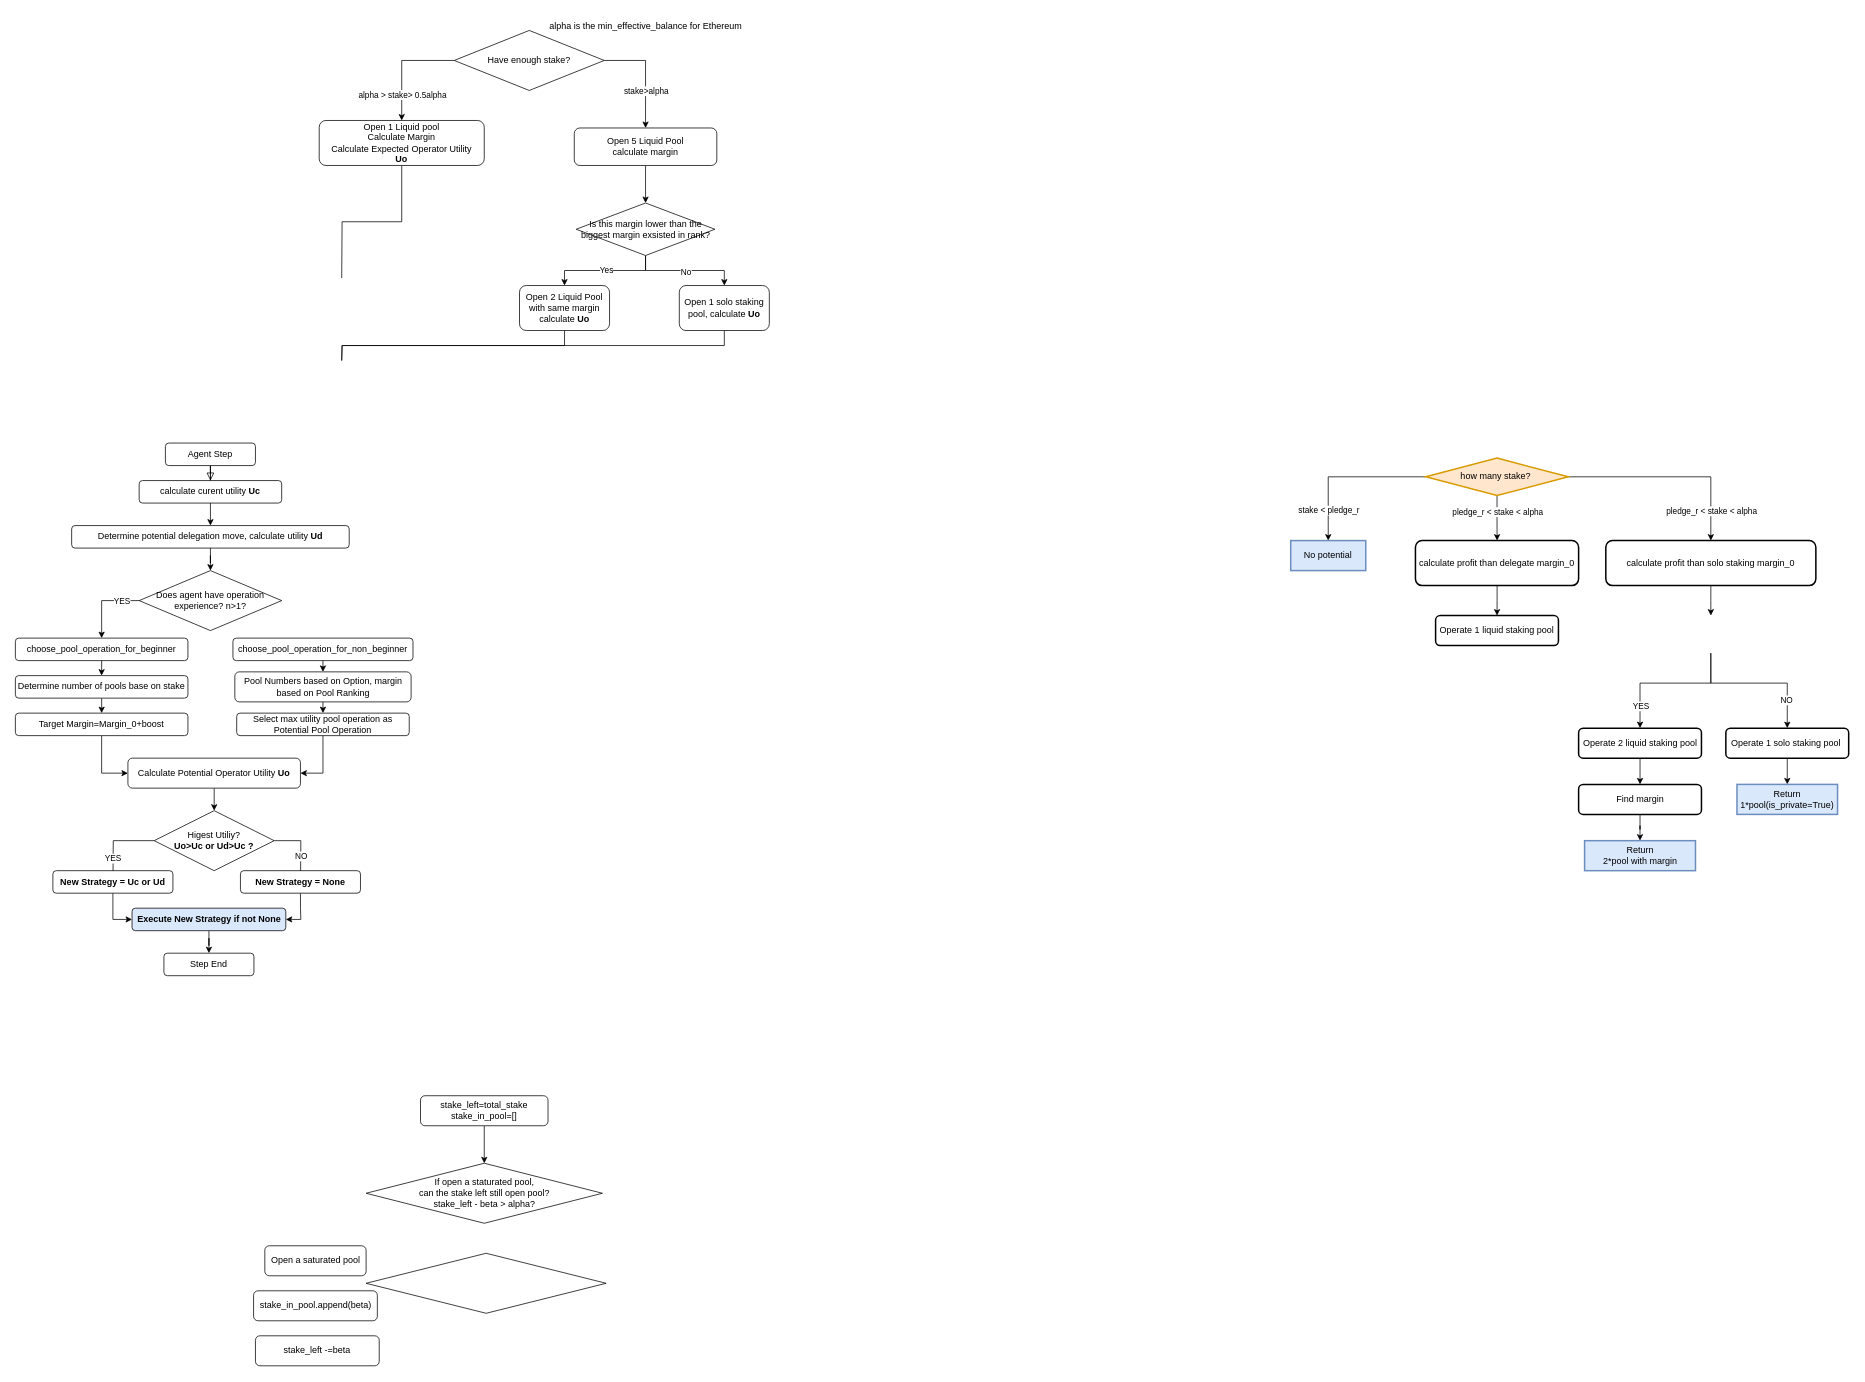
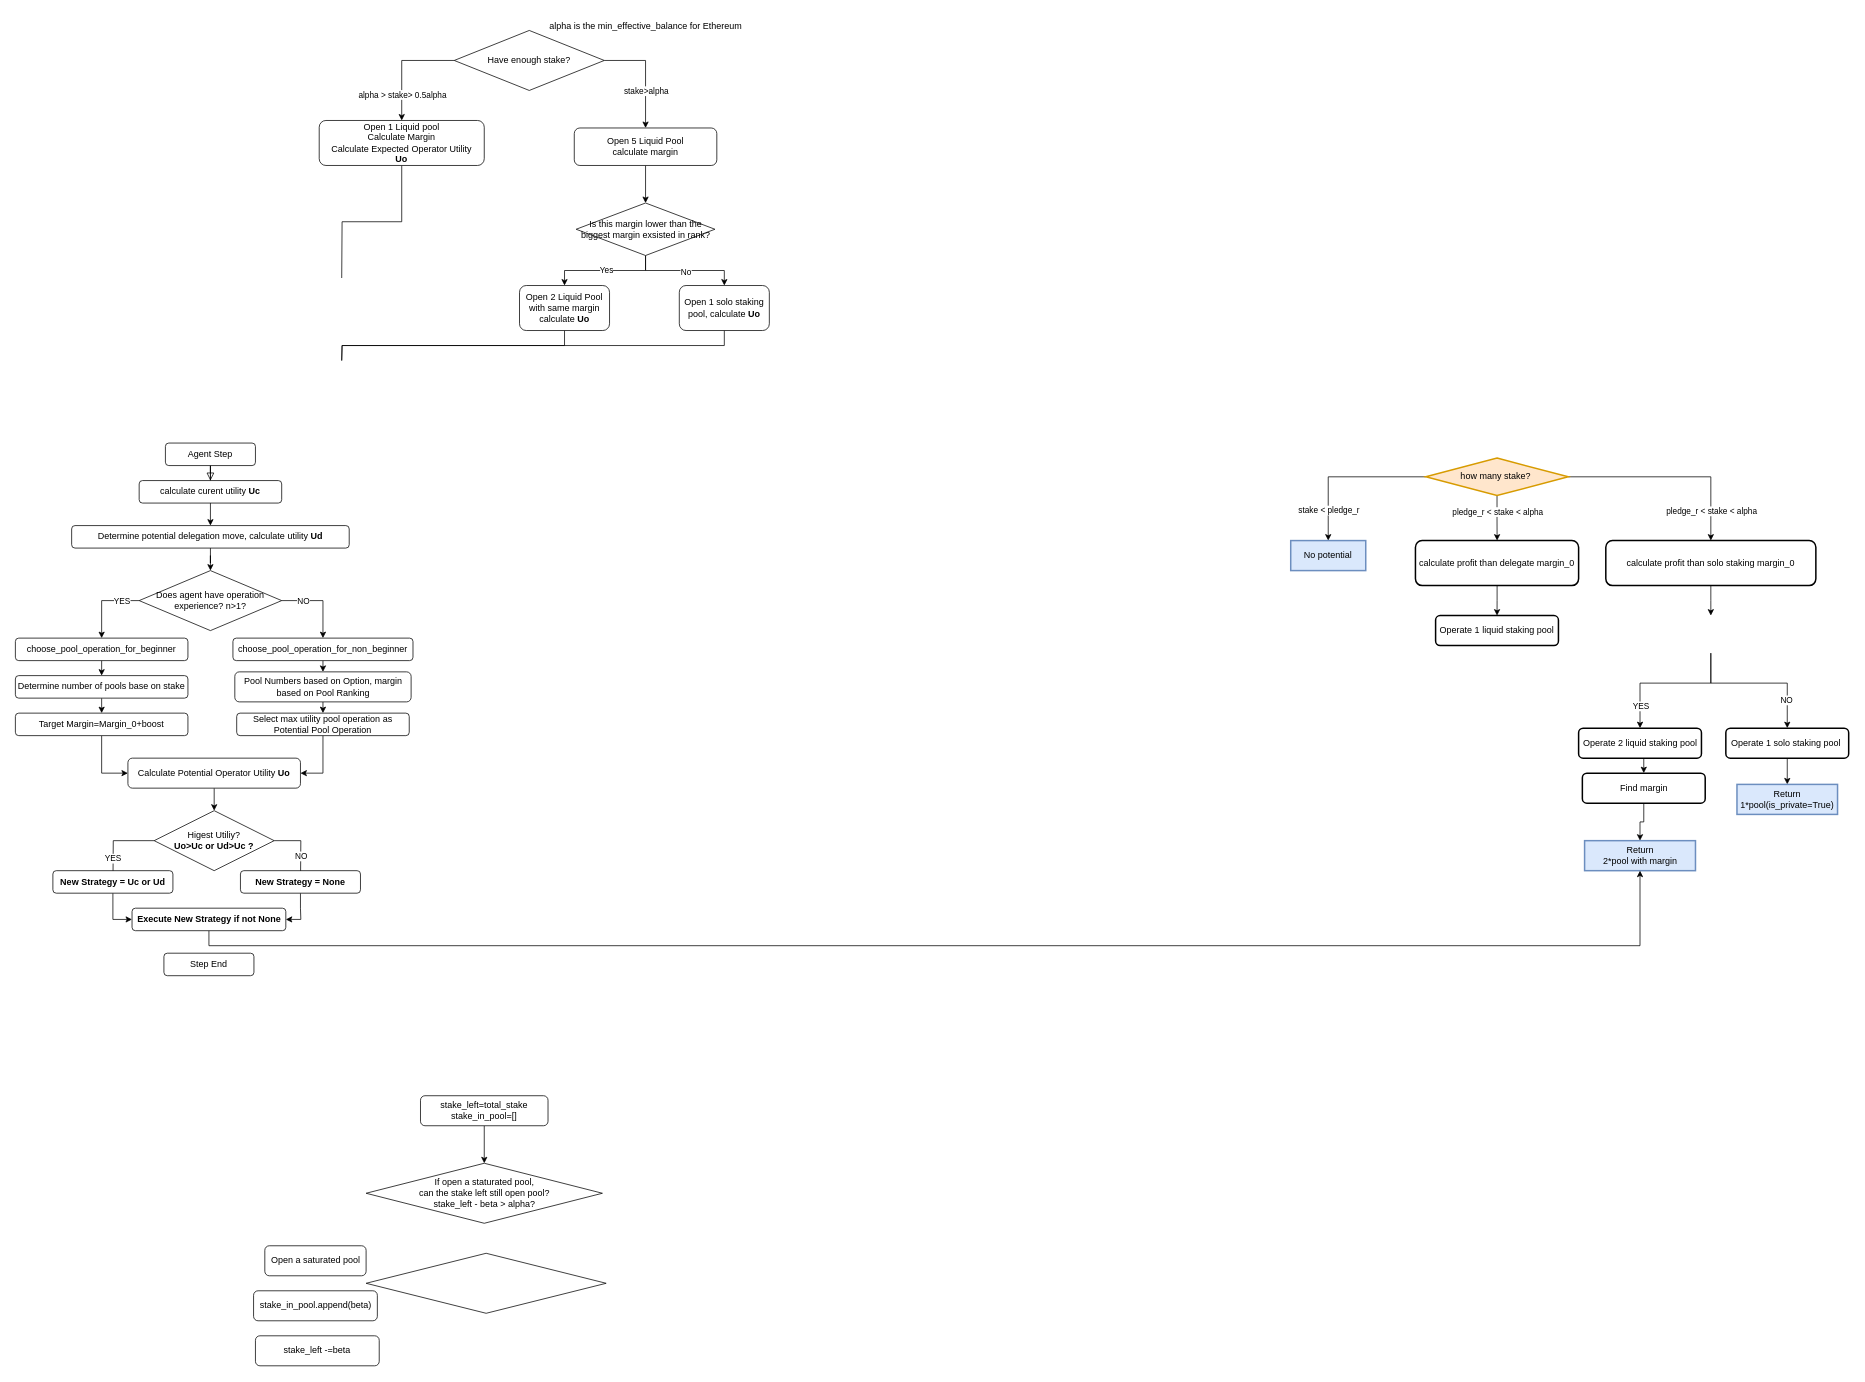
none -> (303, 600)
(1640, 799) -> (1643, 788)
(209, 919) -> (209, 919)
(209, 945) -> (924, 945)
